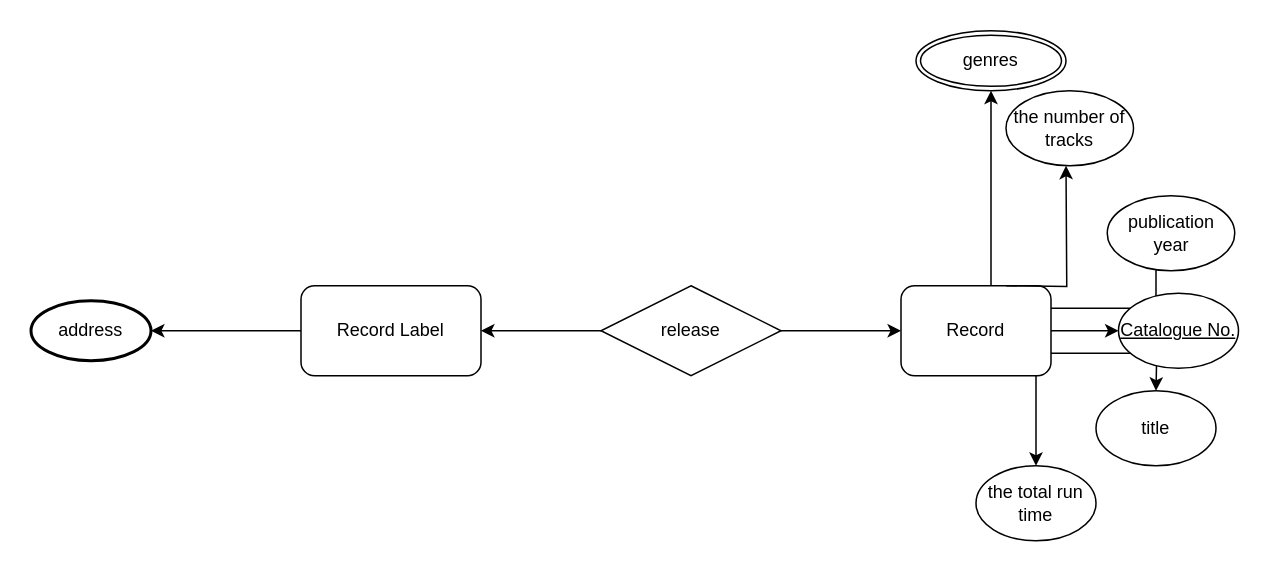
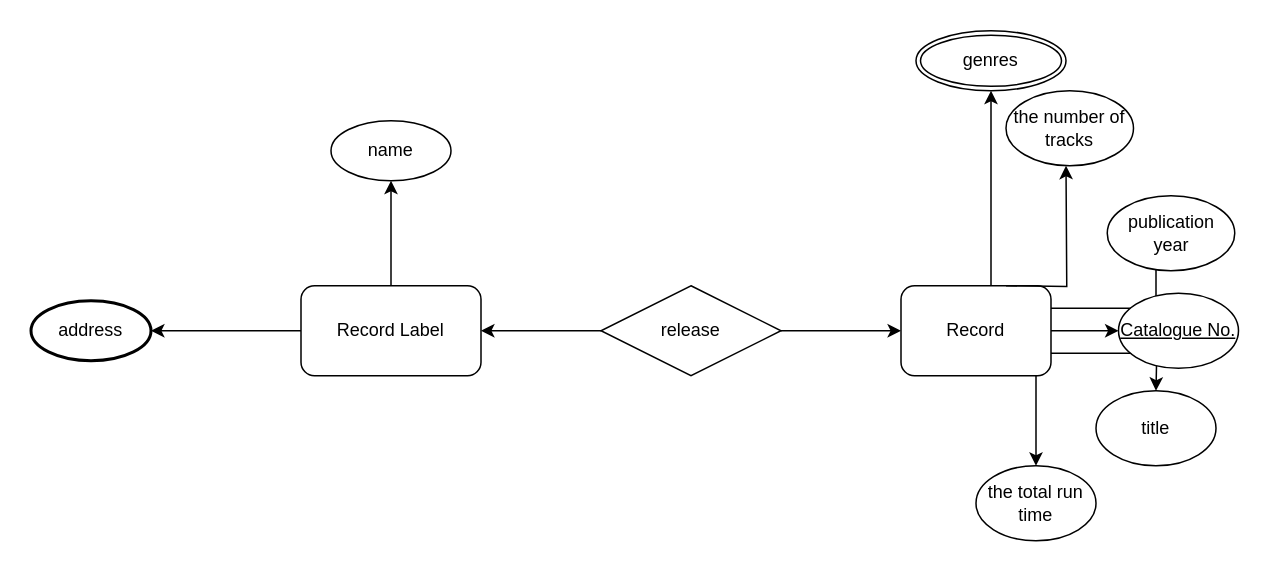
none -> (391, 151)
none -> (391, 239)
